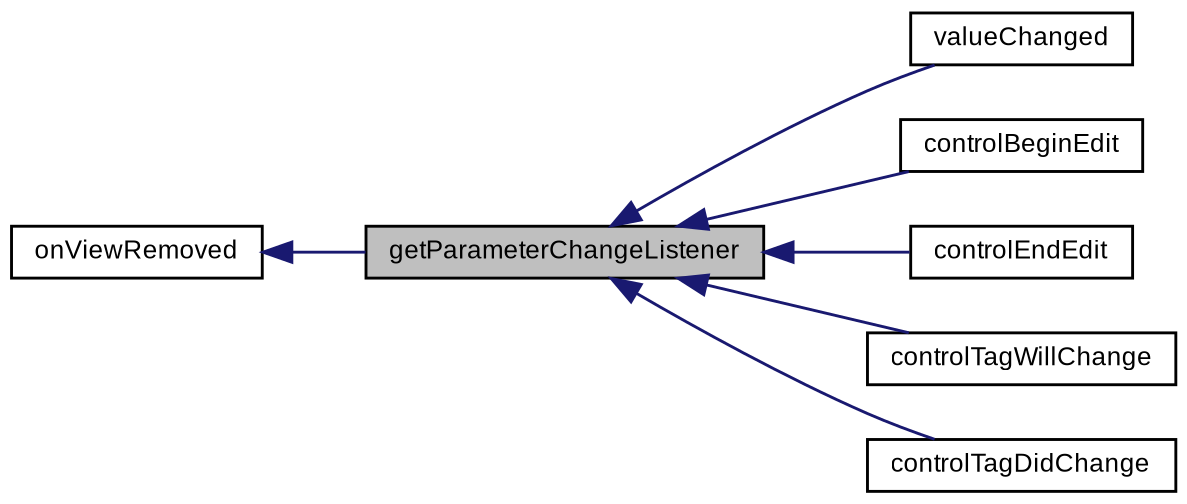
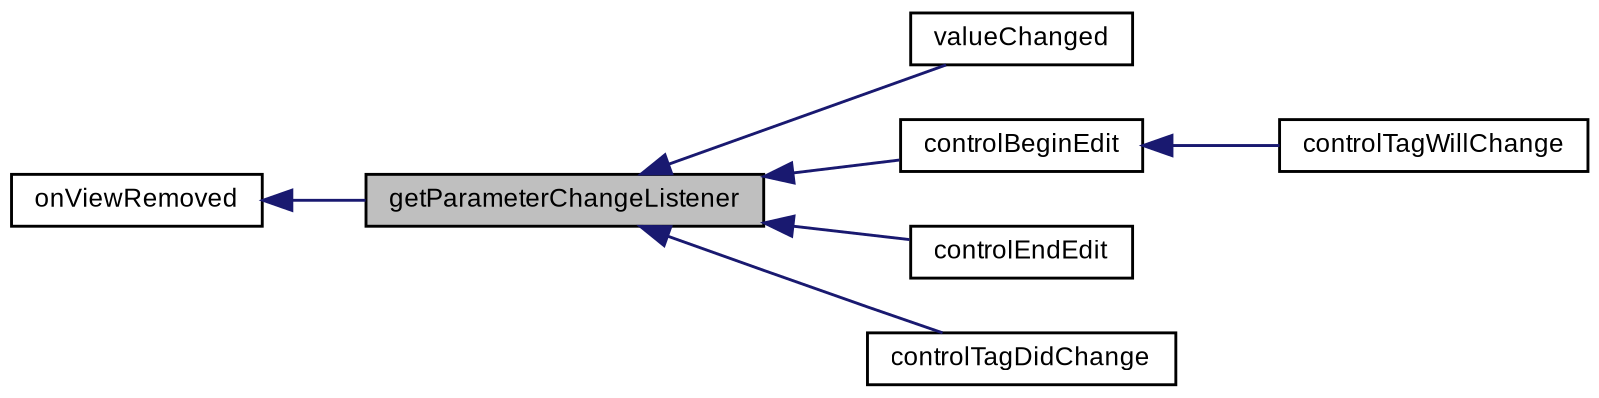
(807, 309) -> (1226, 146)
